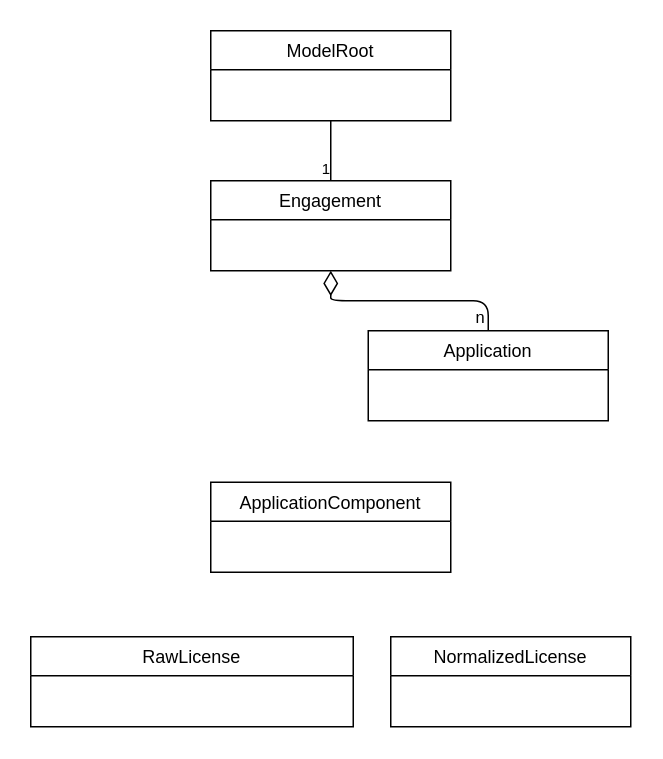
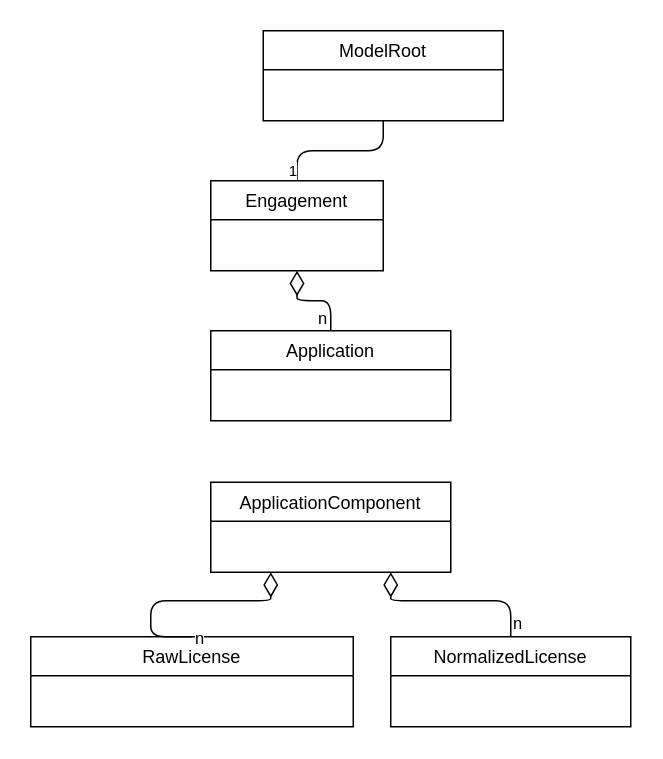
(331, 76) -> (383, 76)
(331, 226) -> (297, 226)
(488, 376) -> (331, 376)
none -> (201, 601)
none -> (462, 601)
